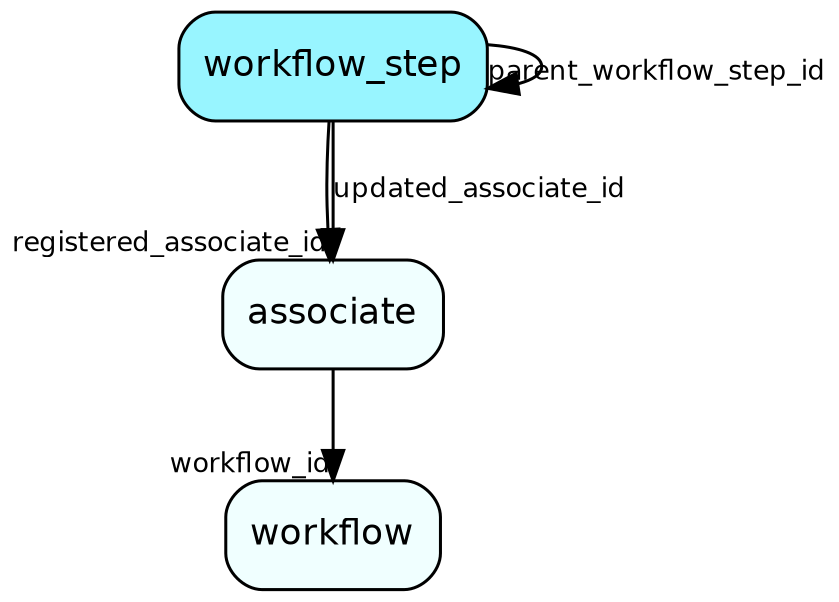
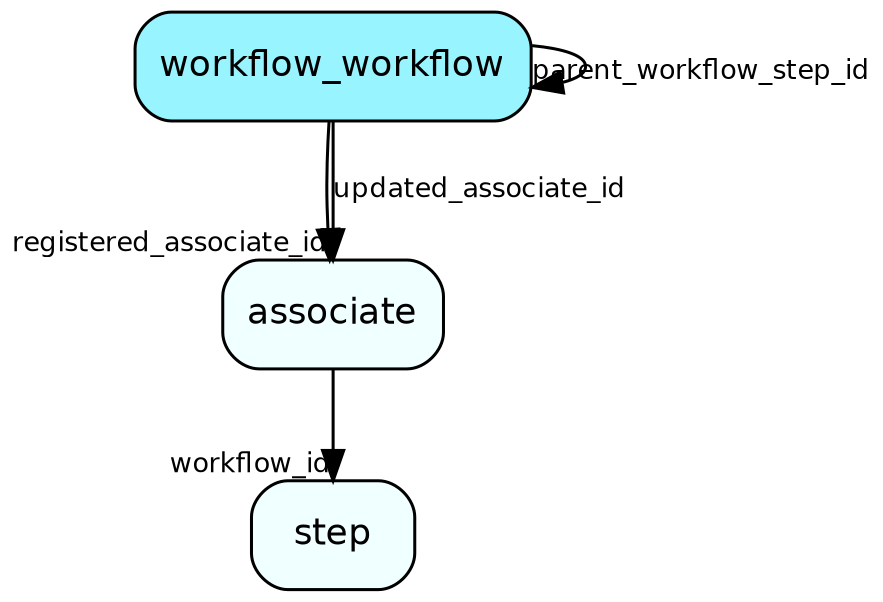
(333, 67) -> (333, 67)
(333, 535) -> (333, 535)
